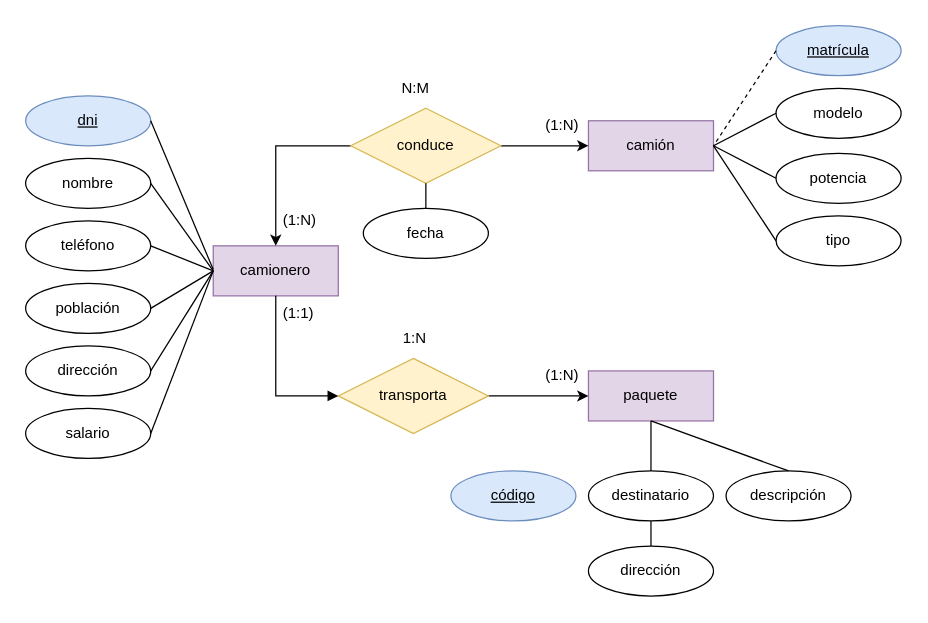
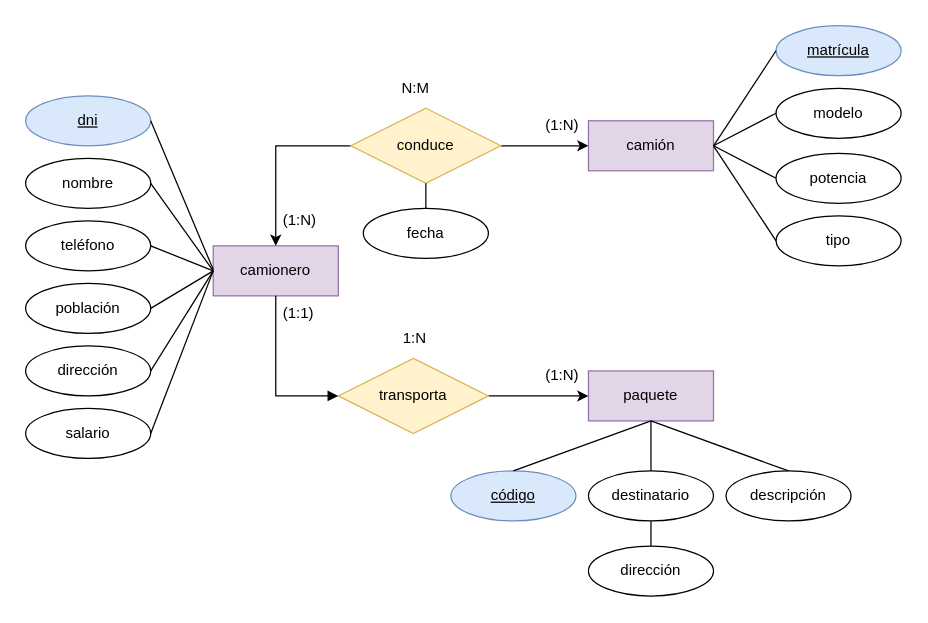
(745, 97) -> (745, 97)
none -> (581, 446)
